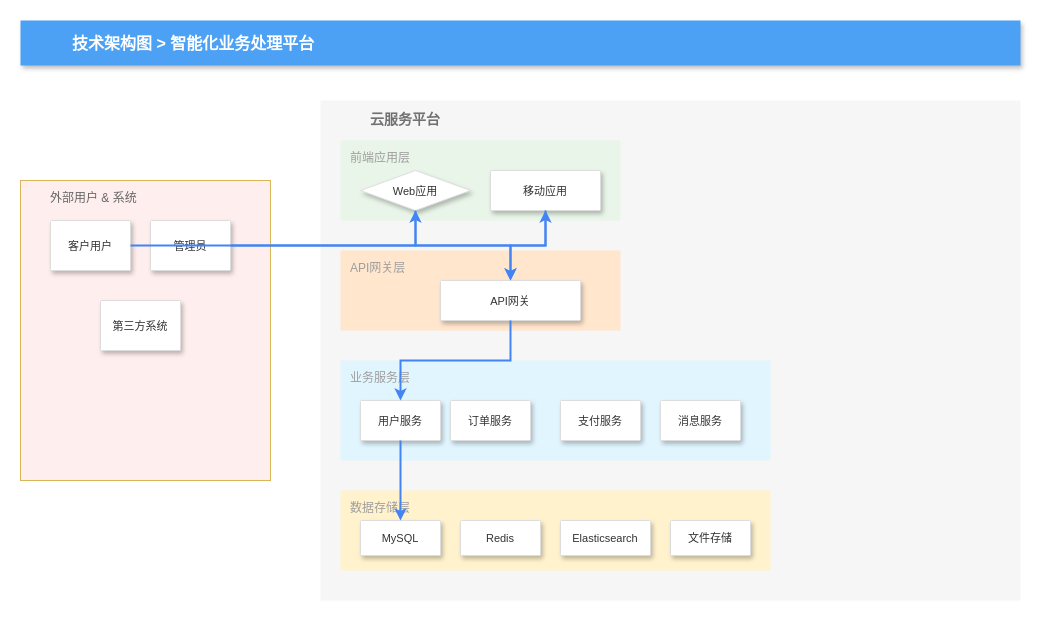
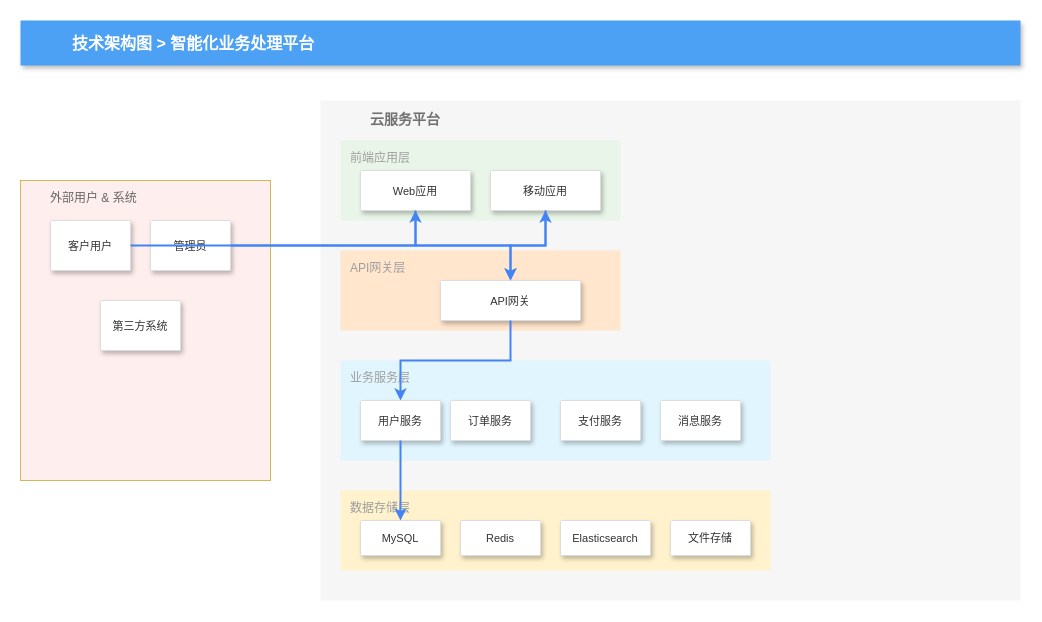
(416, 191) -> (416, 191)
